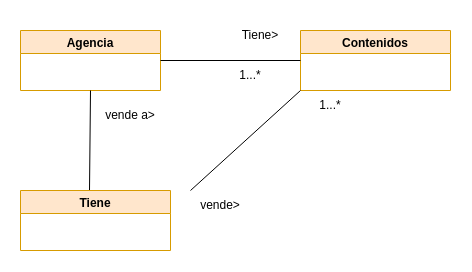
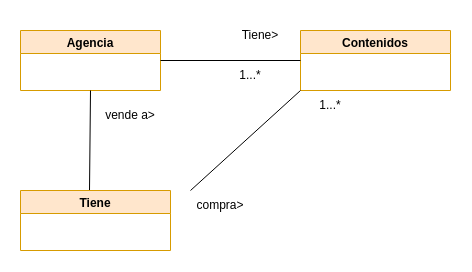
(221, 206) -> (221, 206)
